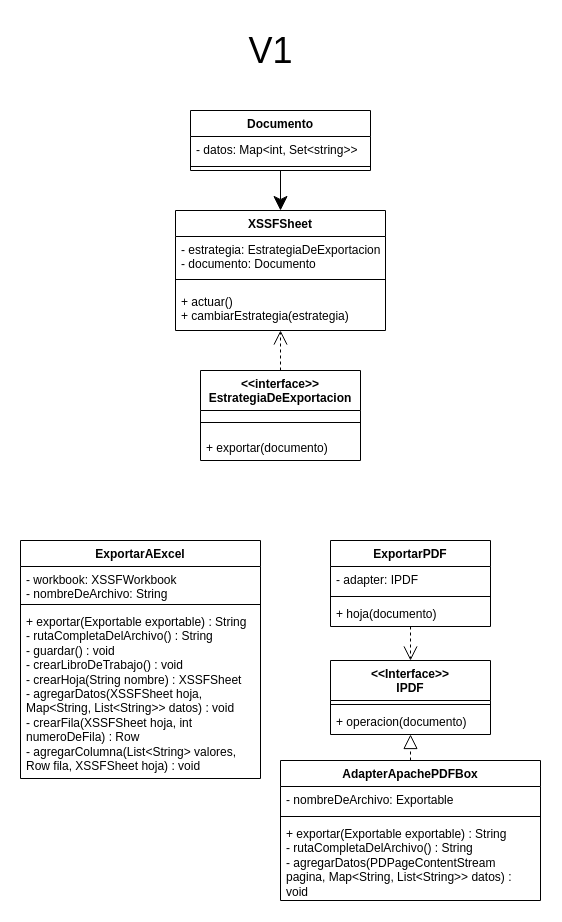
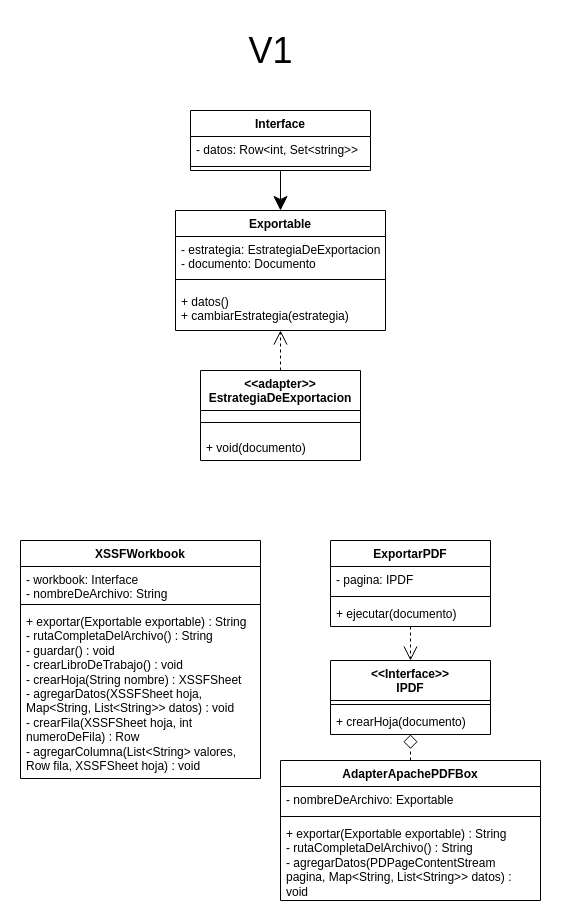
(281, 125) -> (281, 125)
(282, 158) -> (282, 158)
(281, 225) -> (281, 225)
(279, 310) -> (279, 310)
(281, 392) -> (281, 392)
(276, 449) -> (261, 449)
(141, 555) -> (141, 555)
(382, 581) -> (377, 581)
(103, 588) -> (103, 588)
(392, 615) -> (406, 615)
(407, 723) -> (409, 723)
(411, 750) -> (411, 749)
